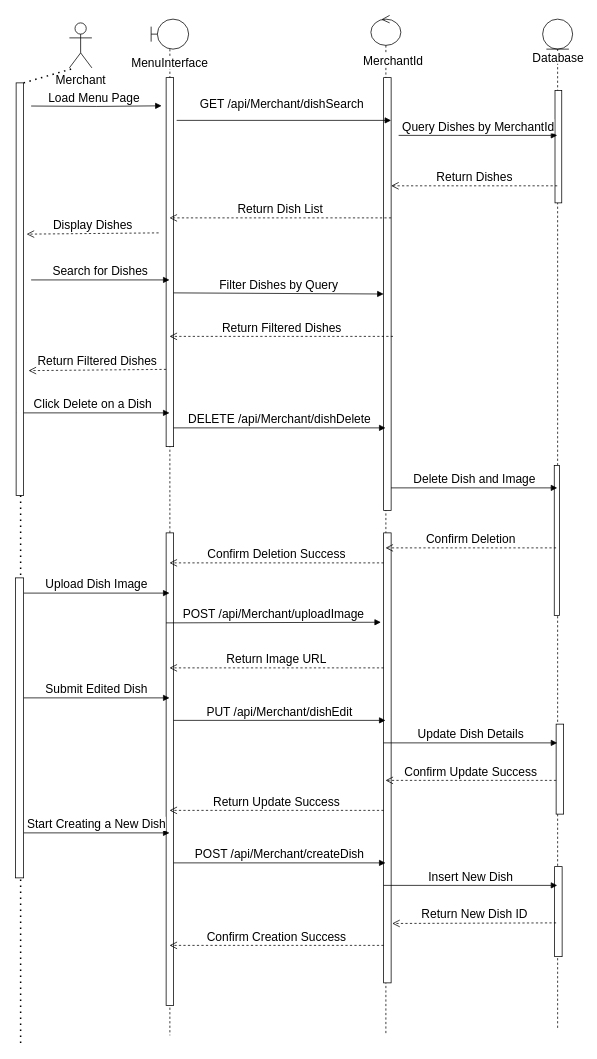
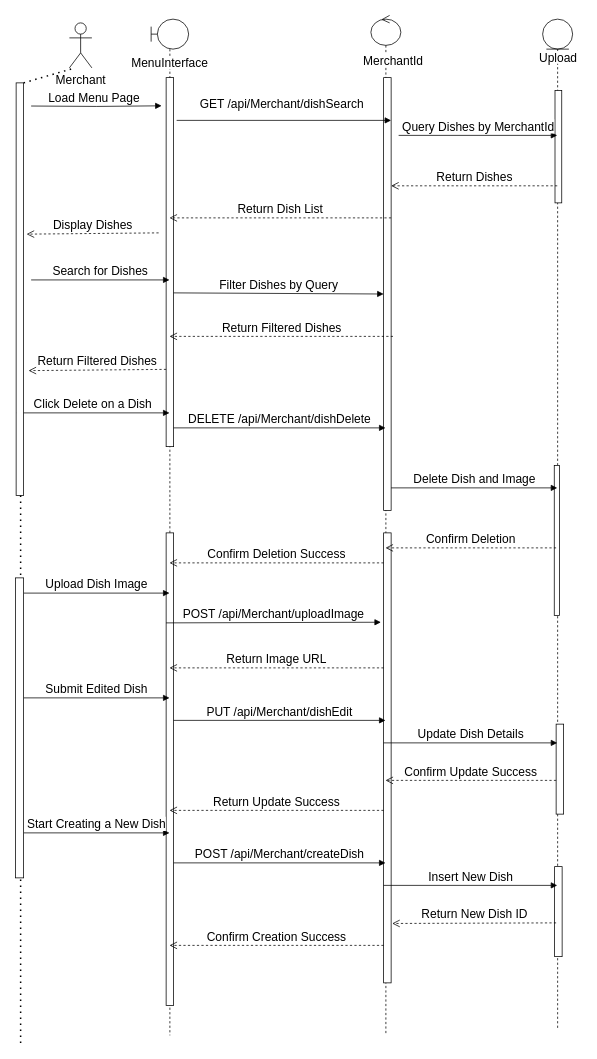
(558, 57) -> (558, 57)
